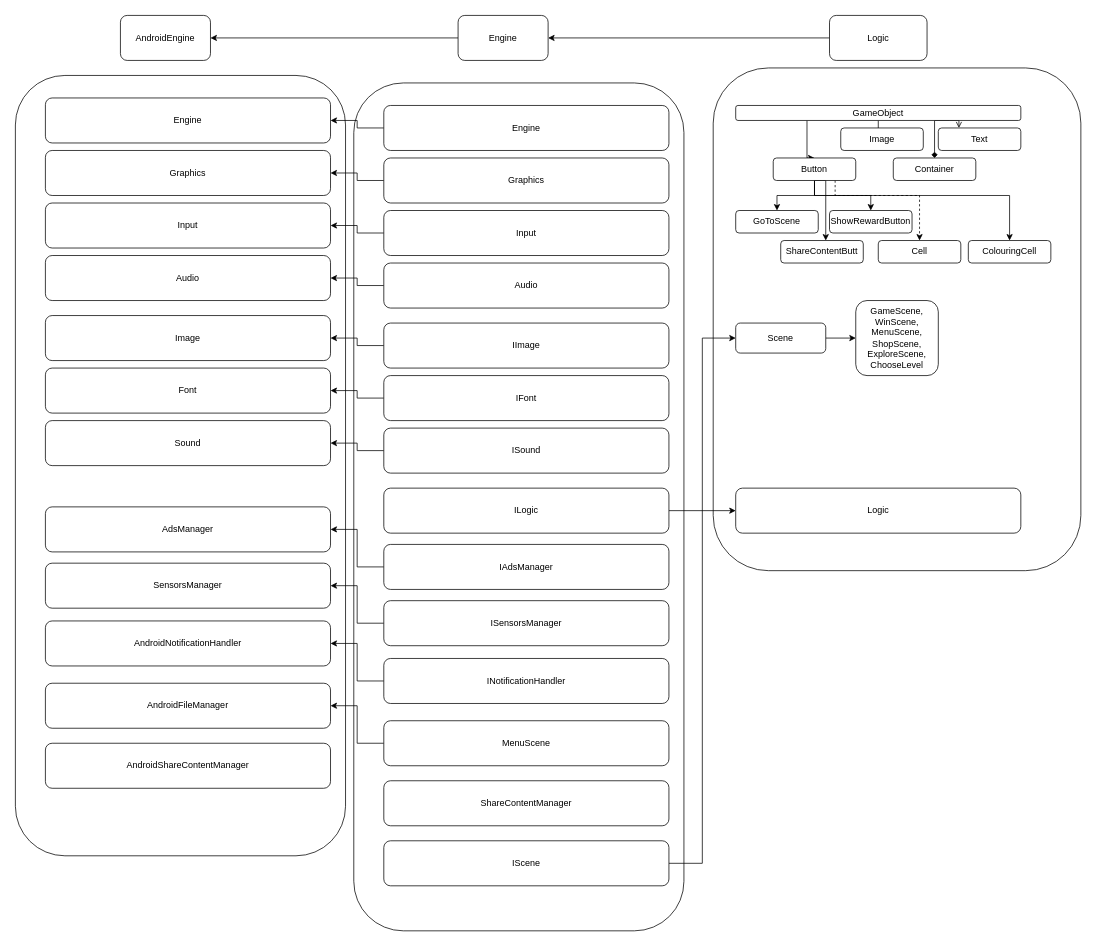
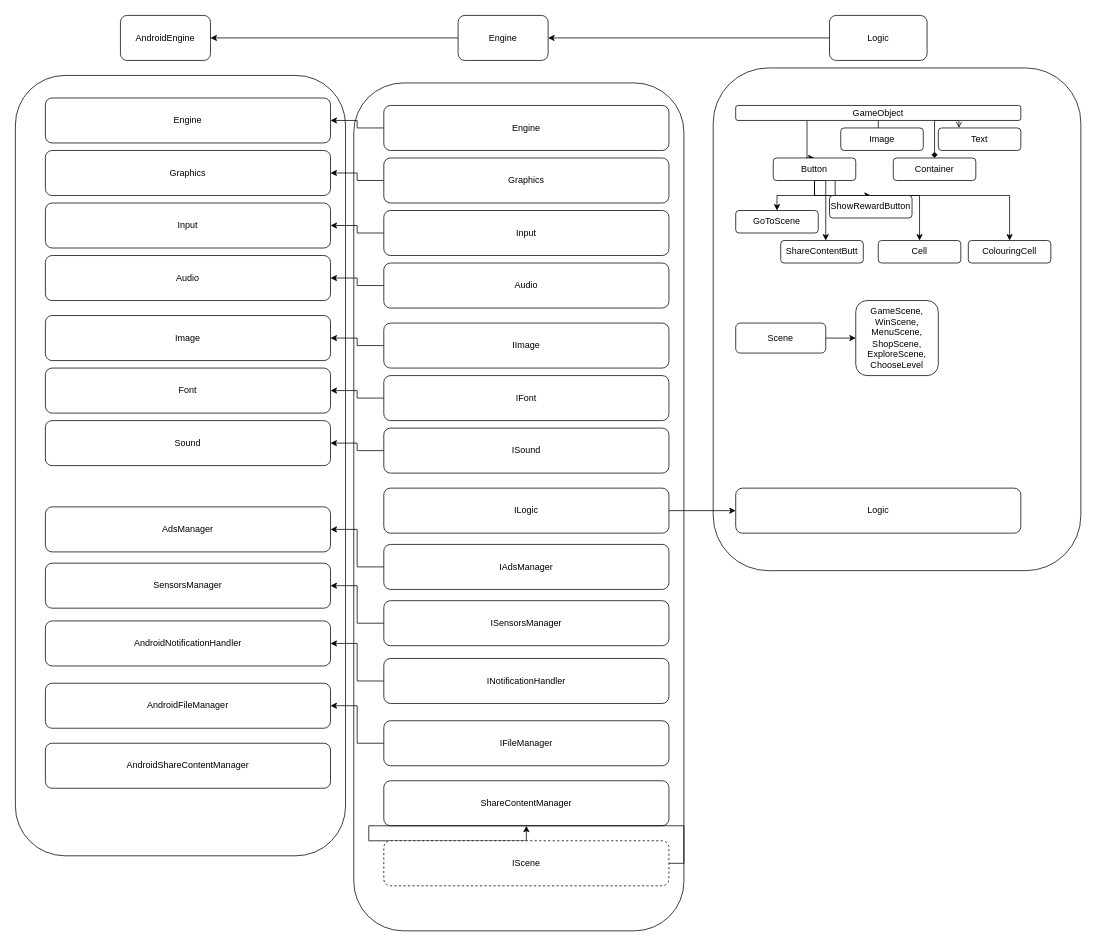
(919, 216) -> (919, 216)
(870, 222) -> (870, 207)
(702, 609) -> (369, 833)
(526, 743) -> (526, 743)
(526, 863) -> (526, 863)
